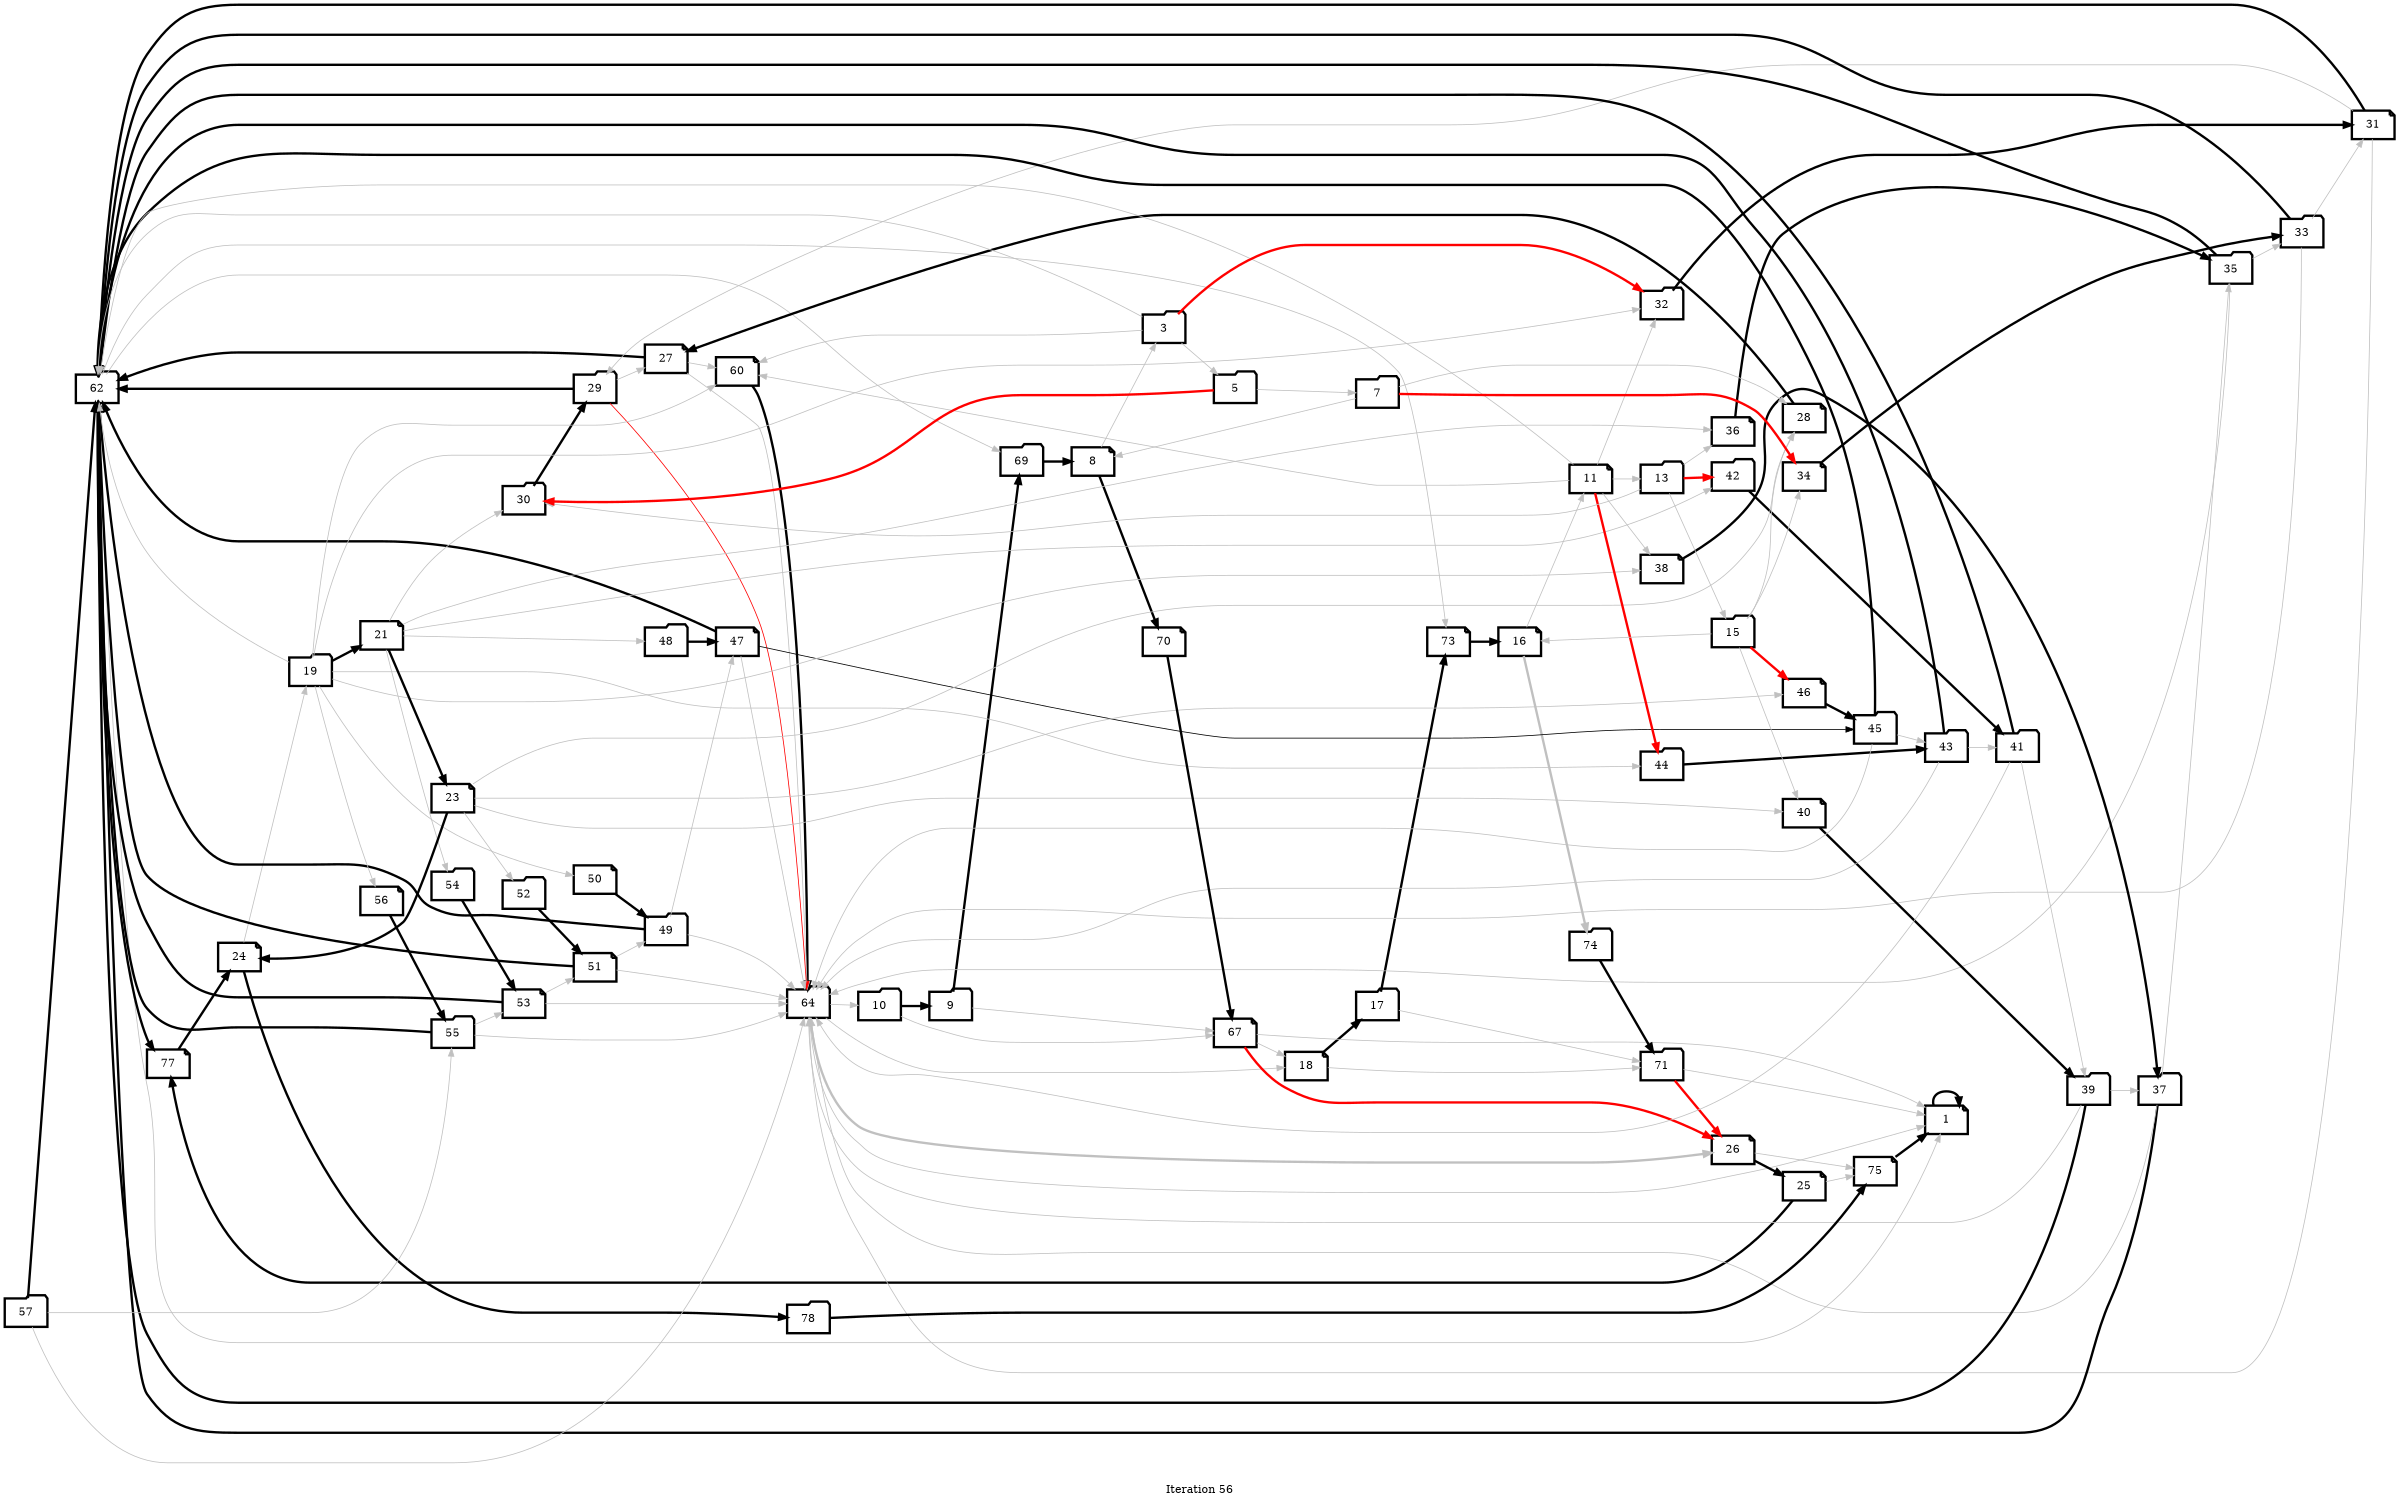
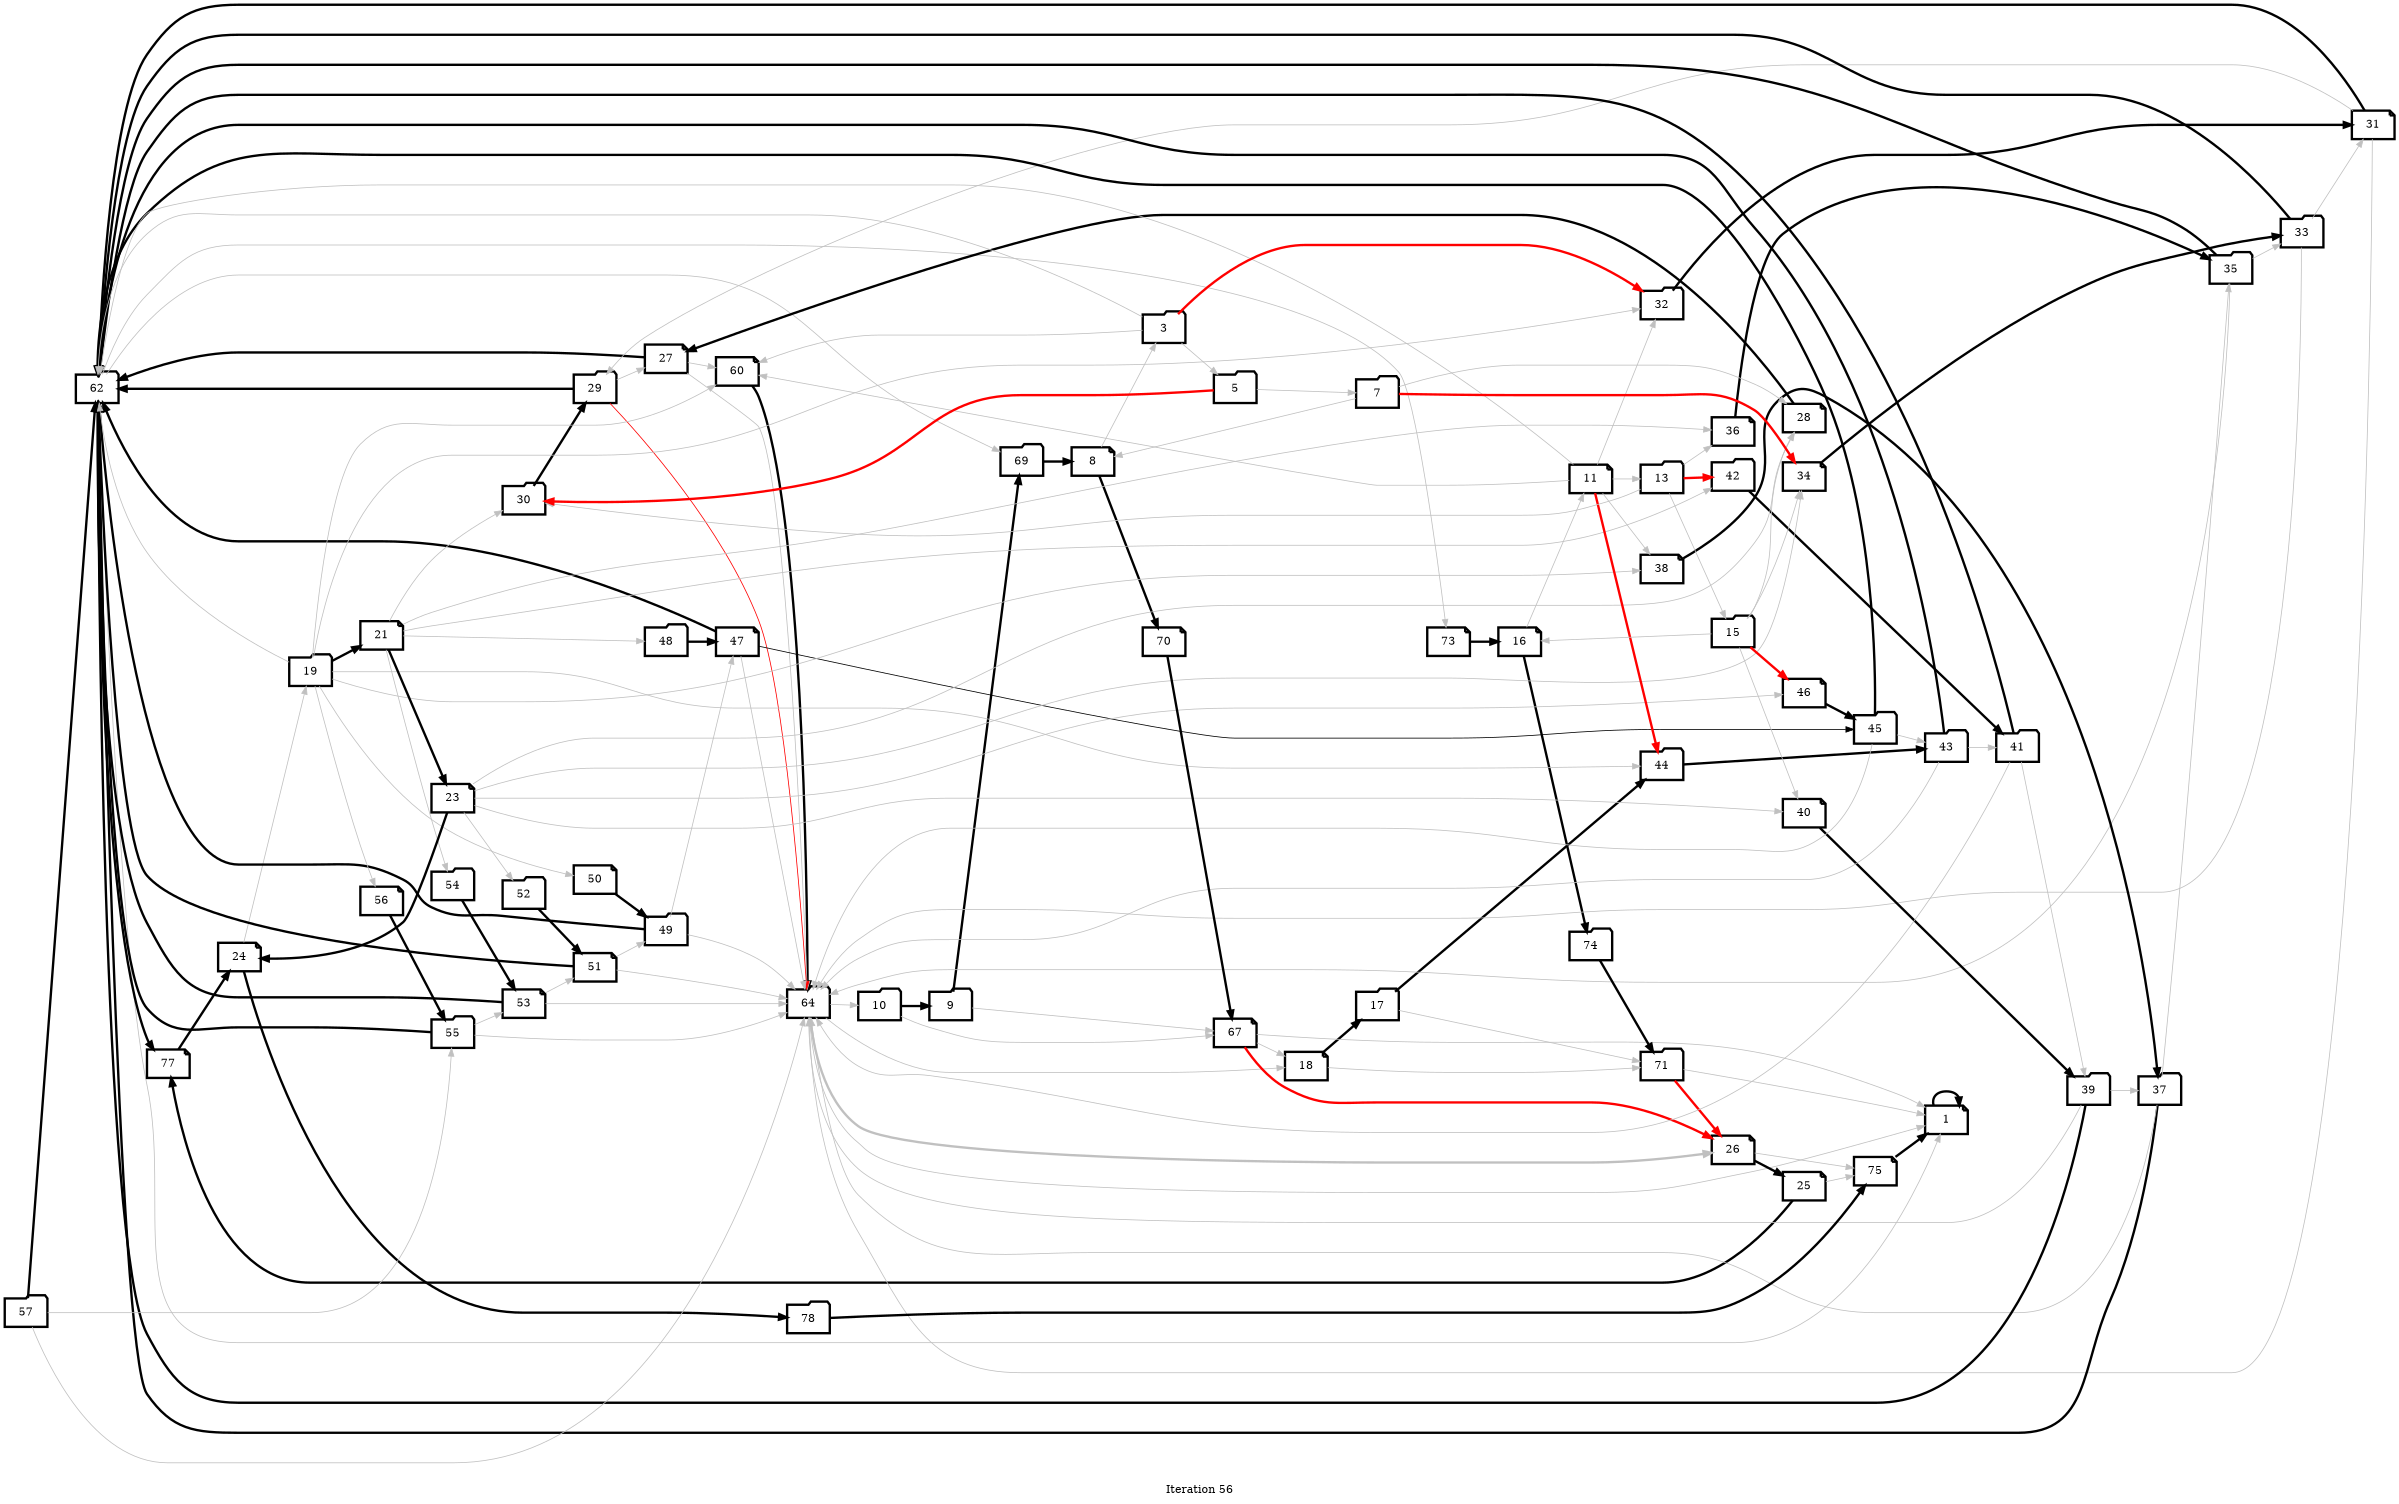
none -> (1192, 680)
(1554, 790) -> (1554, 790)
(1411, 836) -> (1511, 894)
